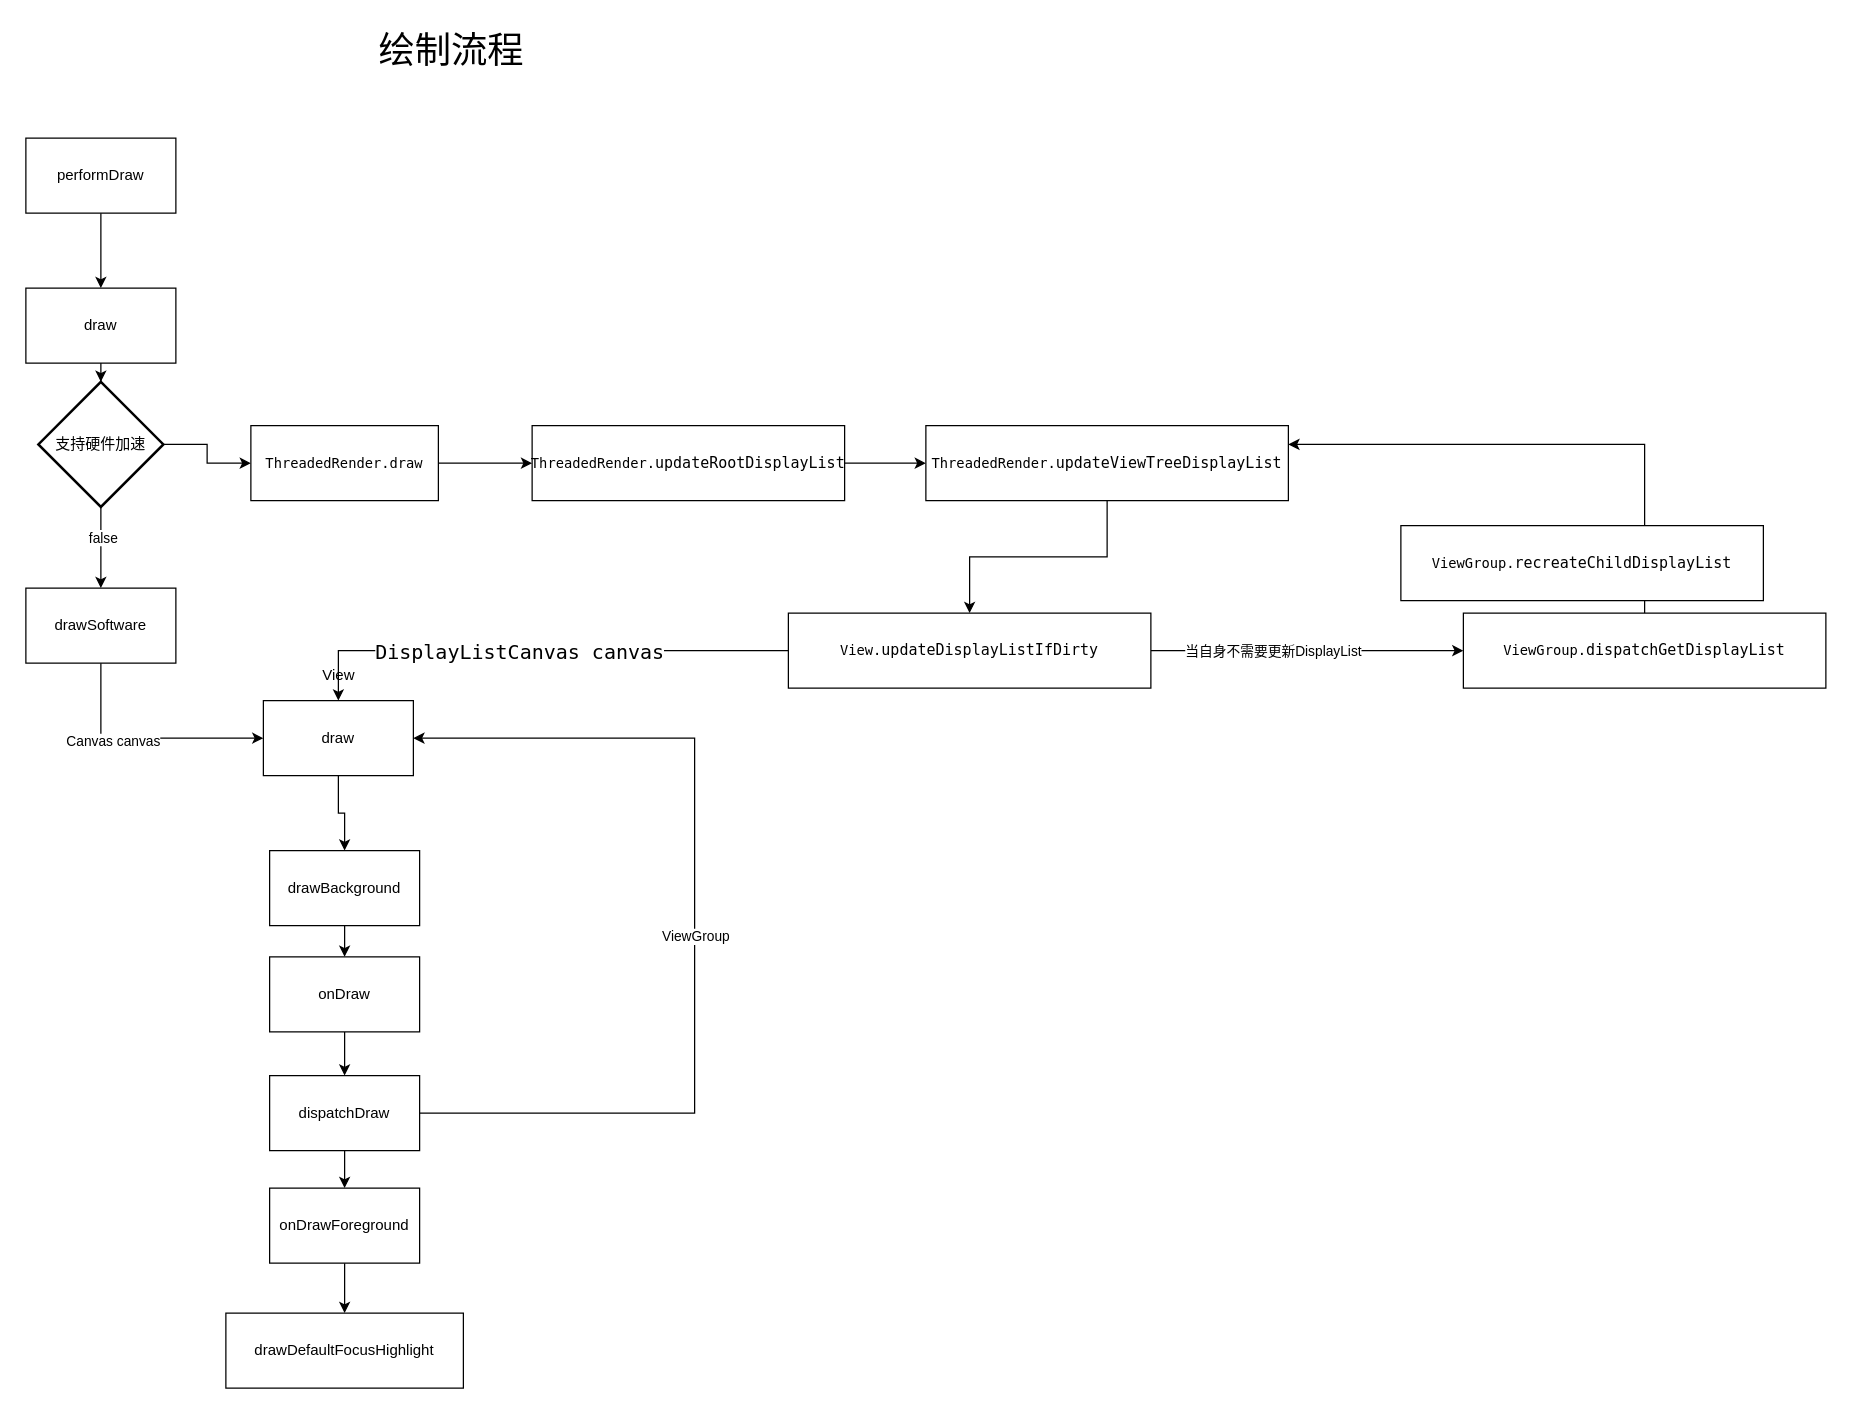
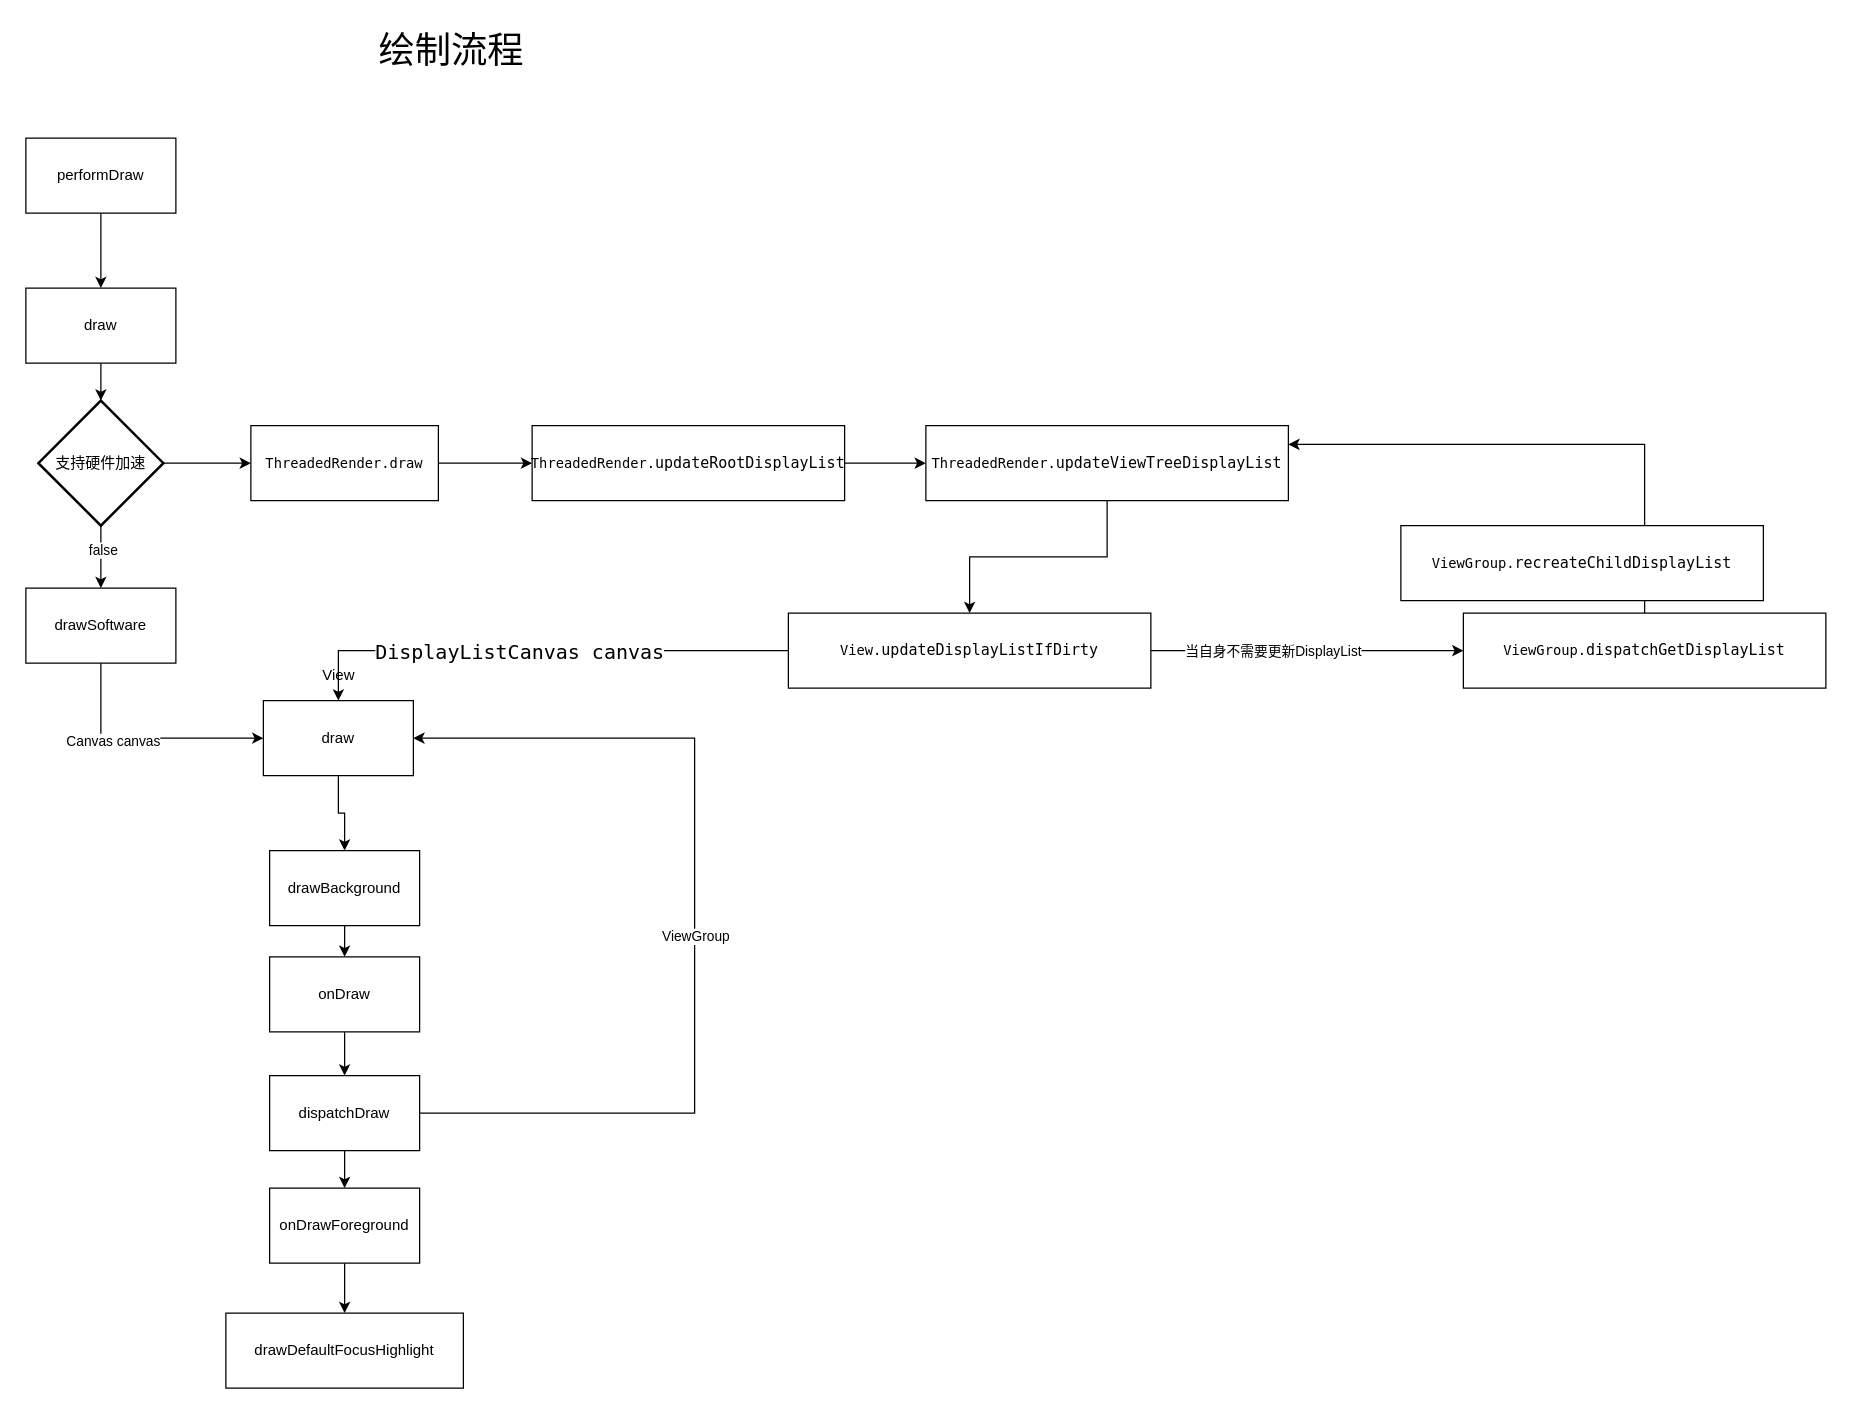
(101, 444) -> (101, 463)
